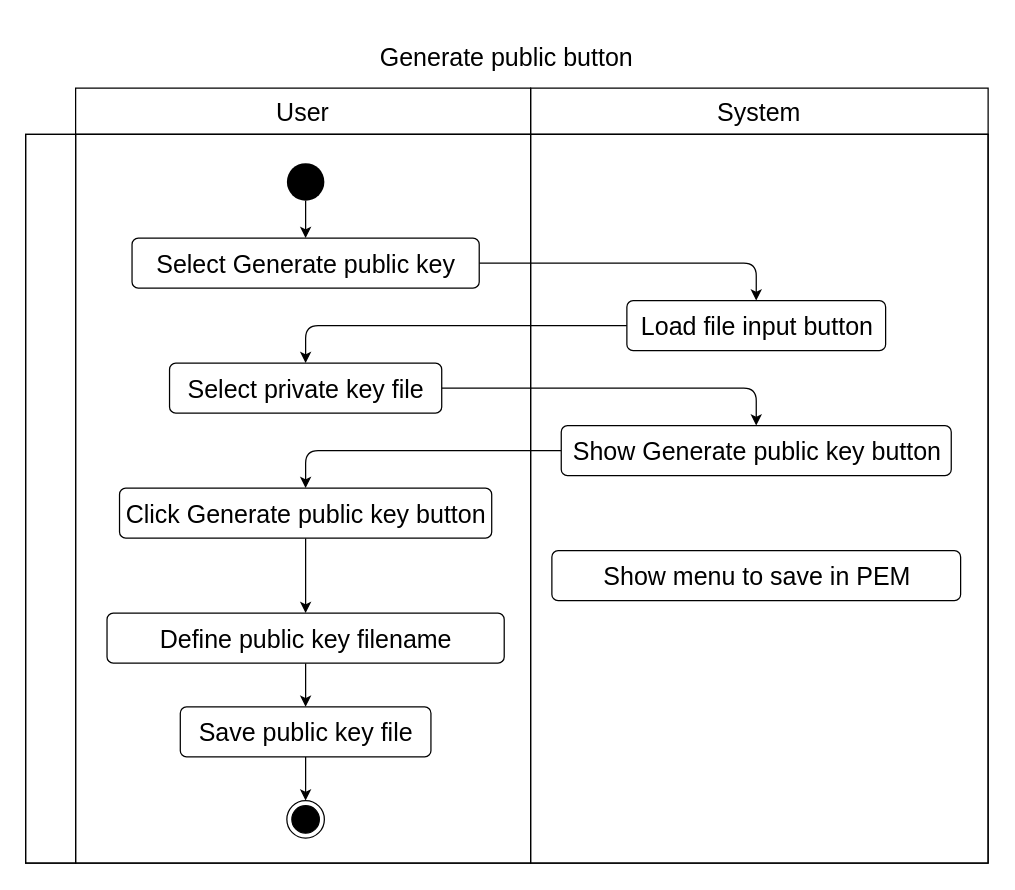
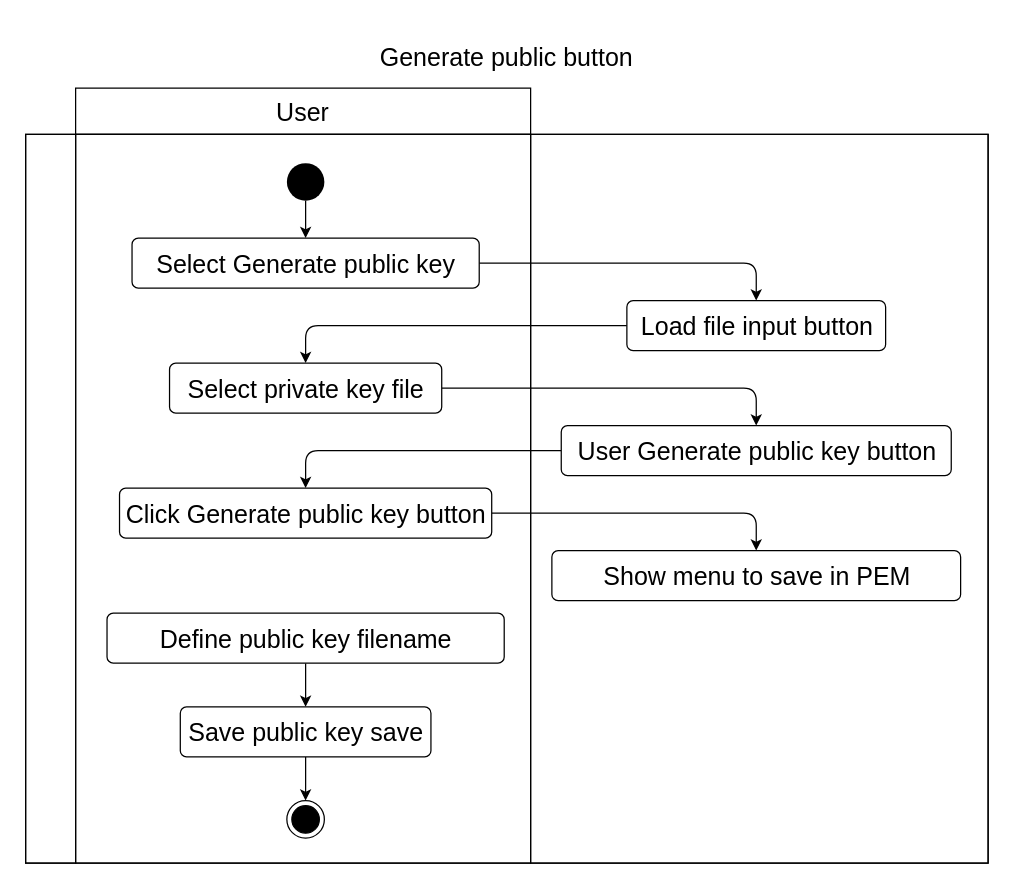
(759, 111) -> none
(758, 451) -> (758, 451)
(306, 571) -> (633, 513)
(306, 732) -> (306, 732)
